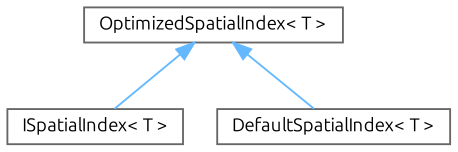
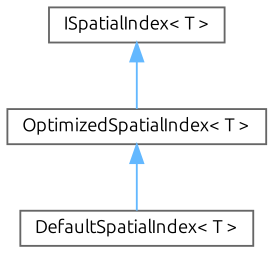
(147, 82) -> (137, 85)
